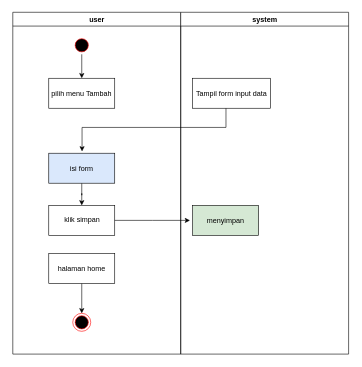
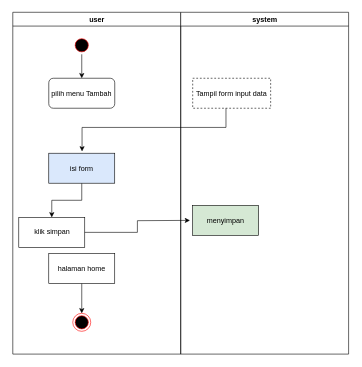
(82, 93) -> (82, 93)
(232, 93) -> (232, 93)
(82, 221) -> (52, 233)
